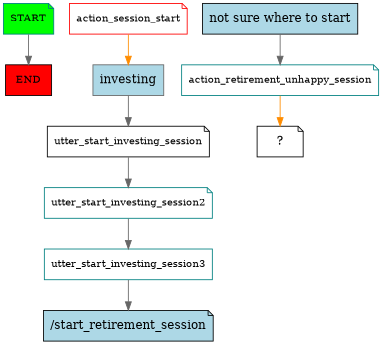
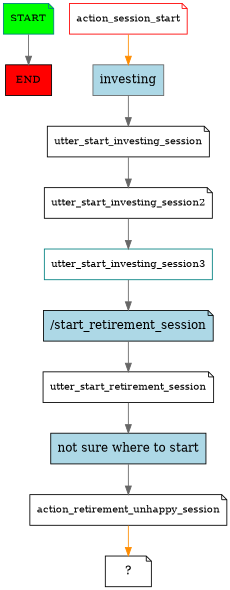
(280, 80) -> (128, 510)
(128, 203) -> (128, 203)
none -> (128, 387)
